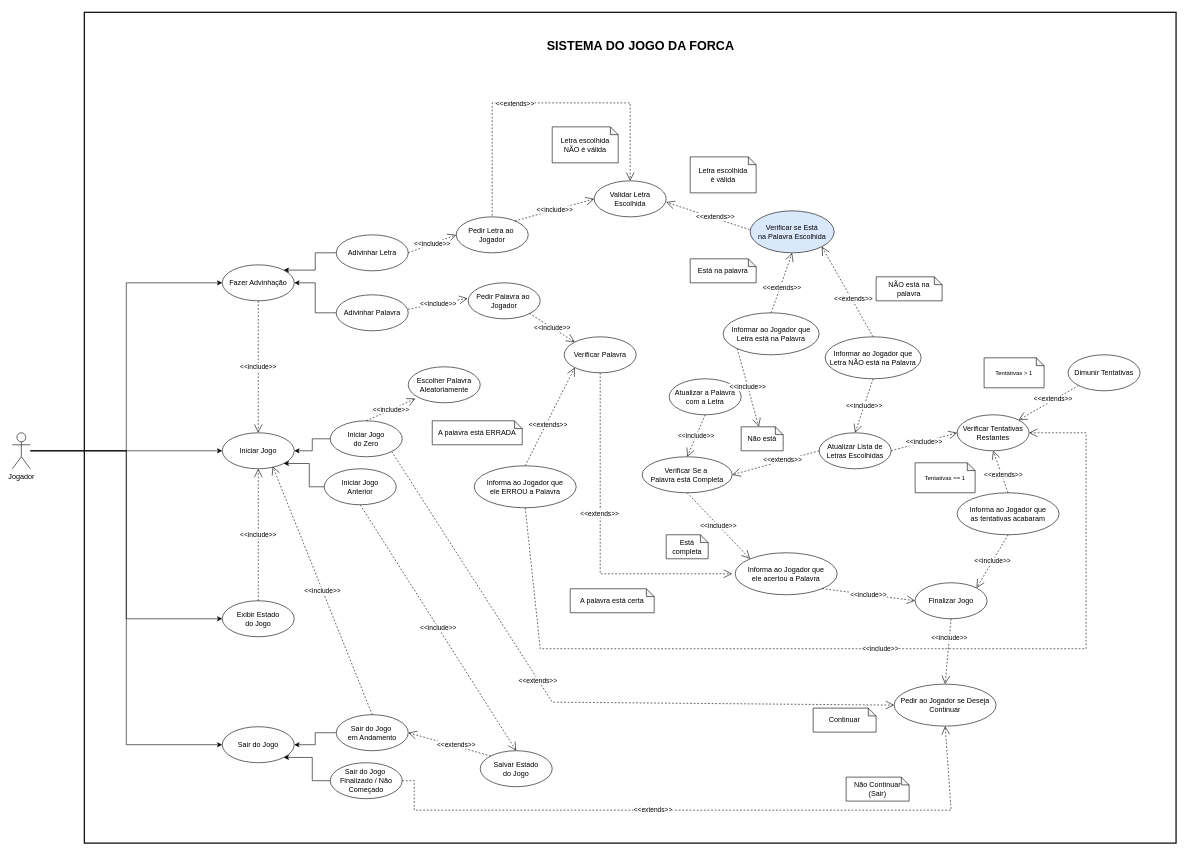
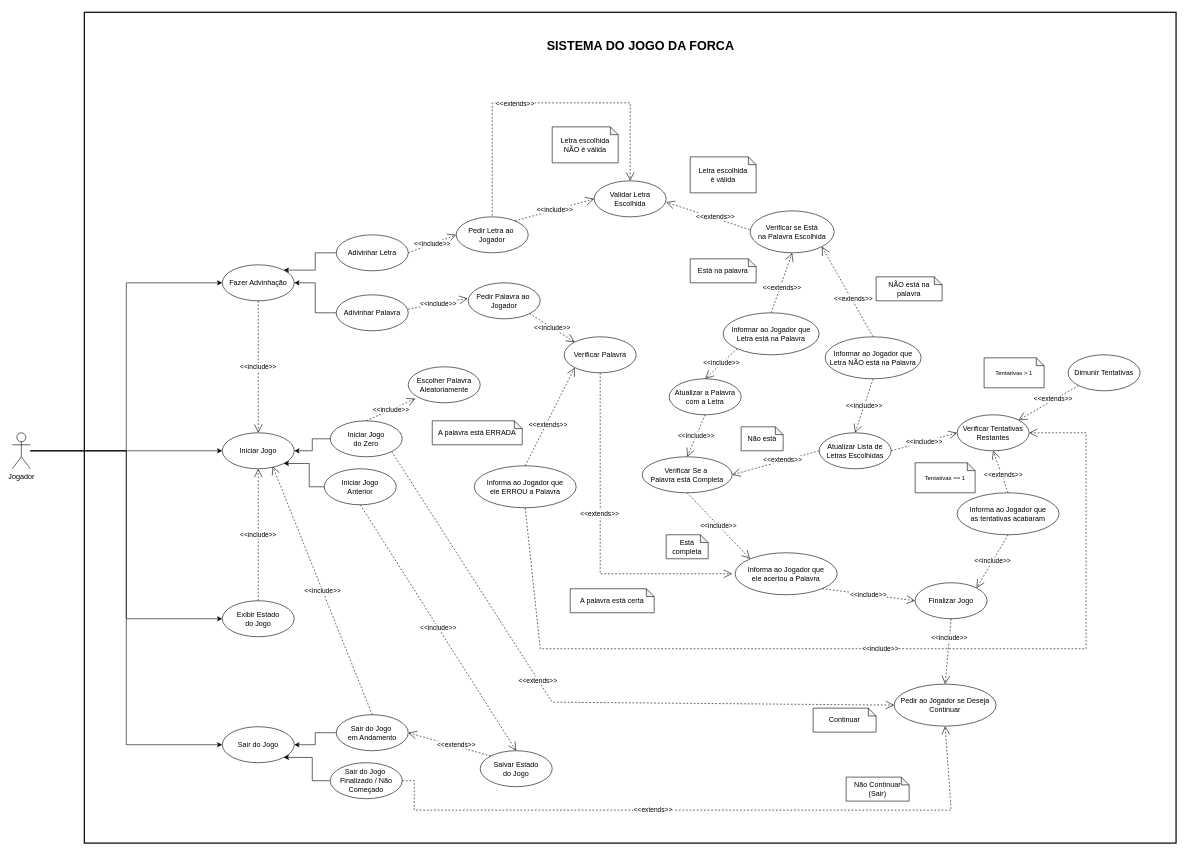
(792, 232) -> (792, 232)
(743, 369) -> (723, 362)
